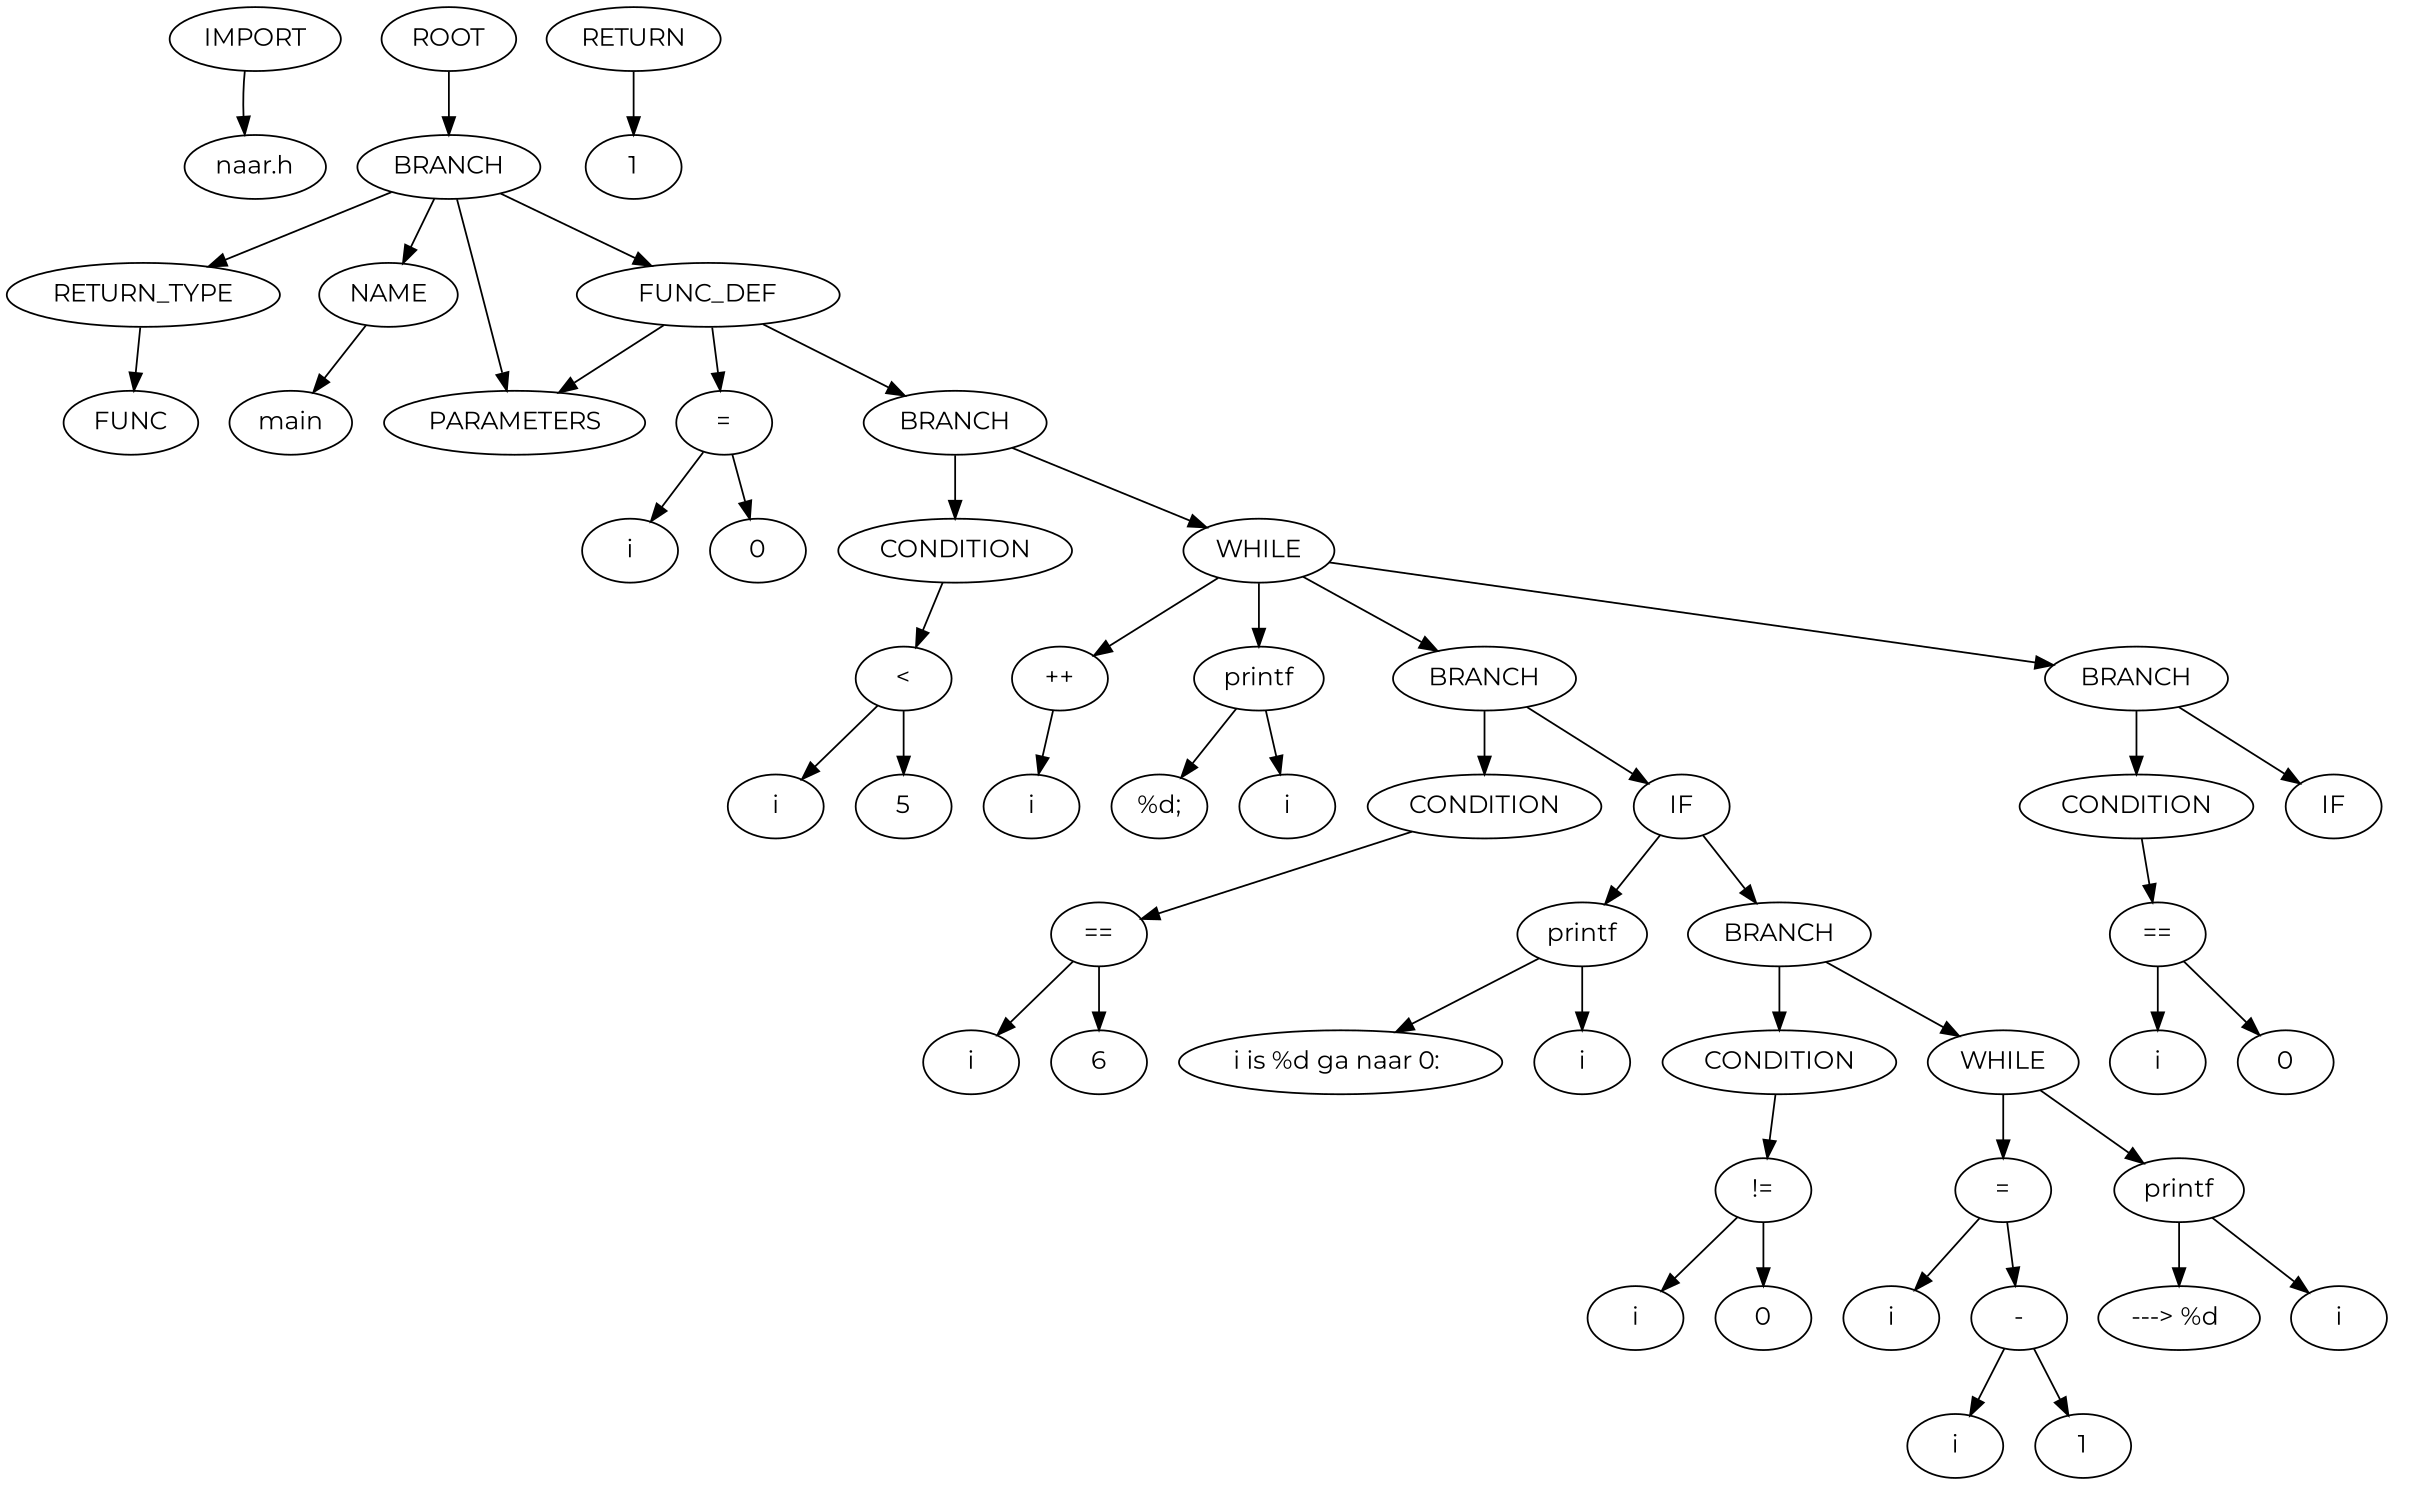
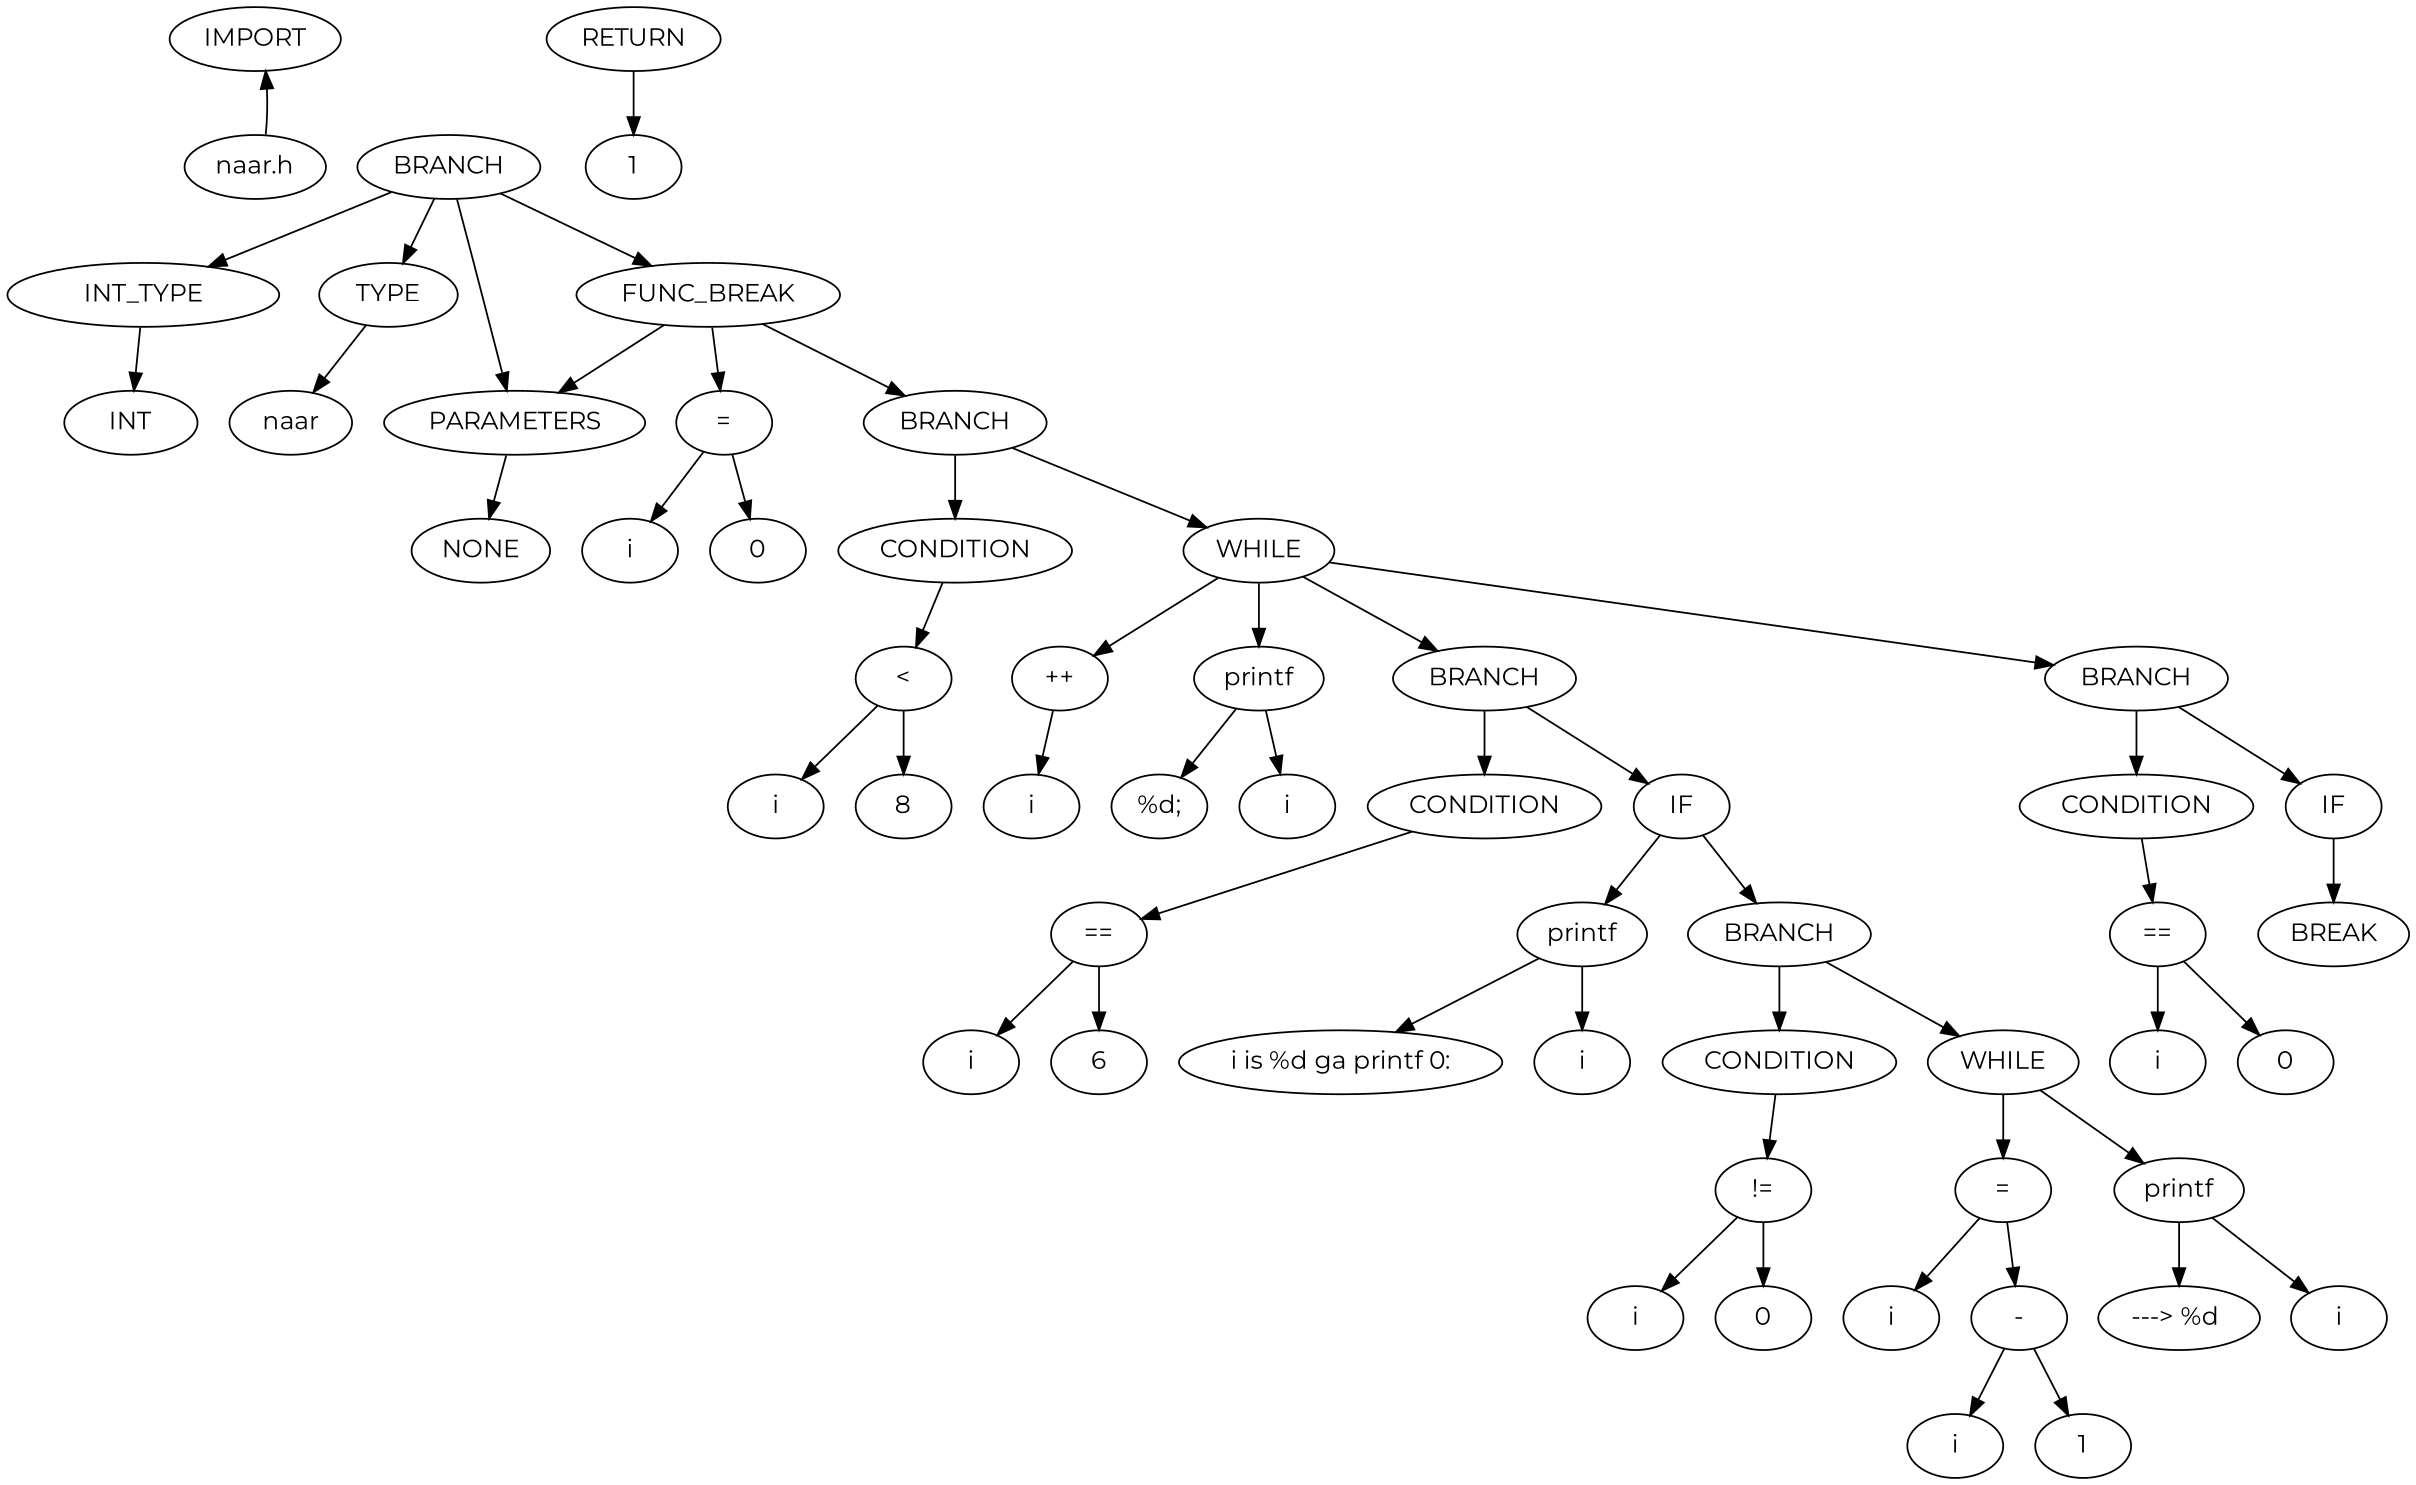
(449, 39) -> none
(243, 94) -> (267, 112)
(143, 295) -> (143, 295)
(388, 295) -> (388, 295)
(708, 295) -> (708, 295)
(131, 423) -> (131, 423)
(291, 423) -> (291, 423)
none -> (481, 551)
(904, 806) -> (904, 806)
none -> (2334, 934)
(1341, 1062) -> (1341, 1062)
